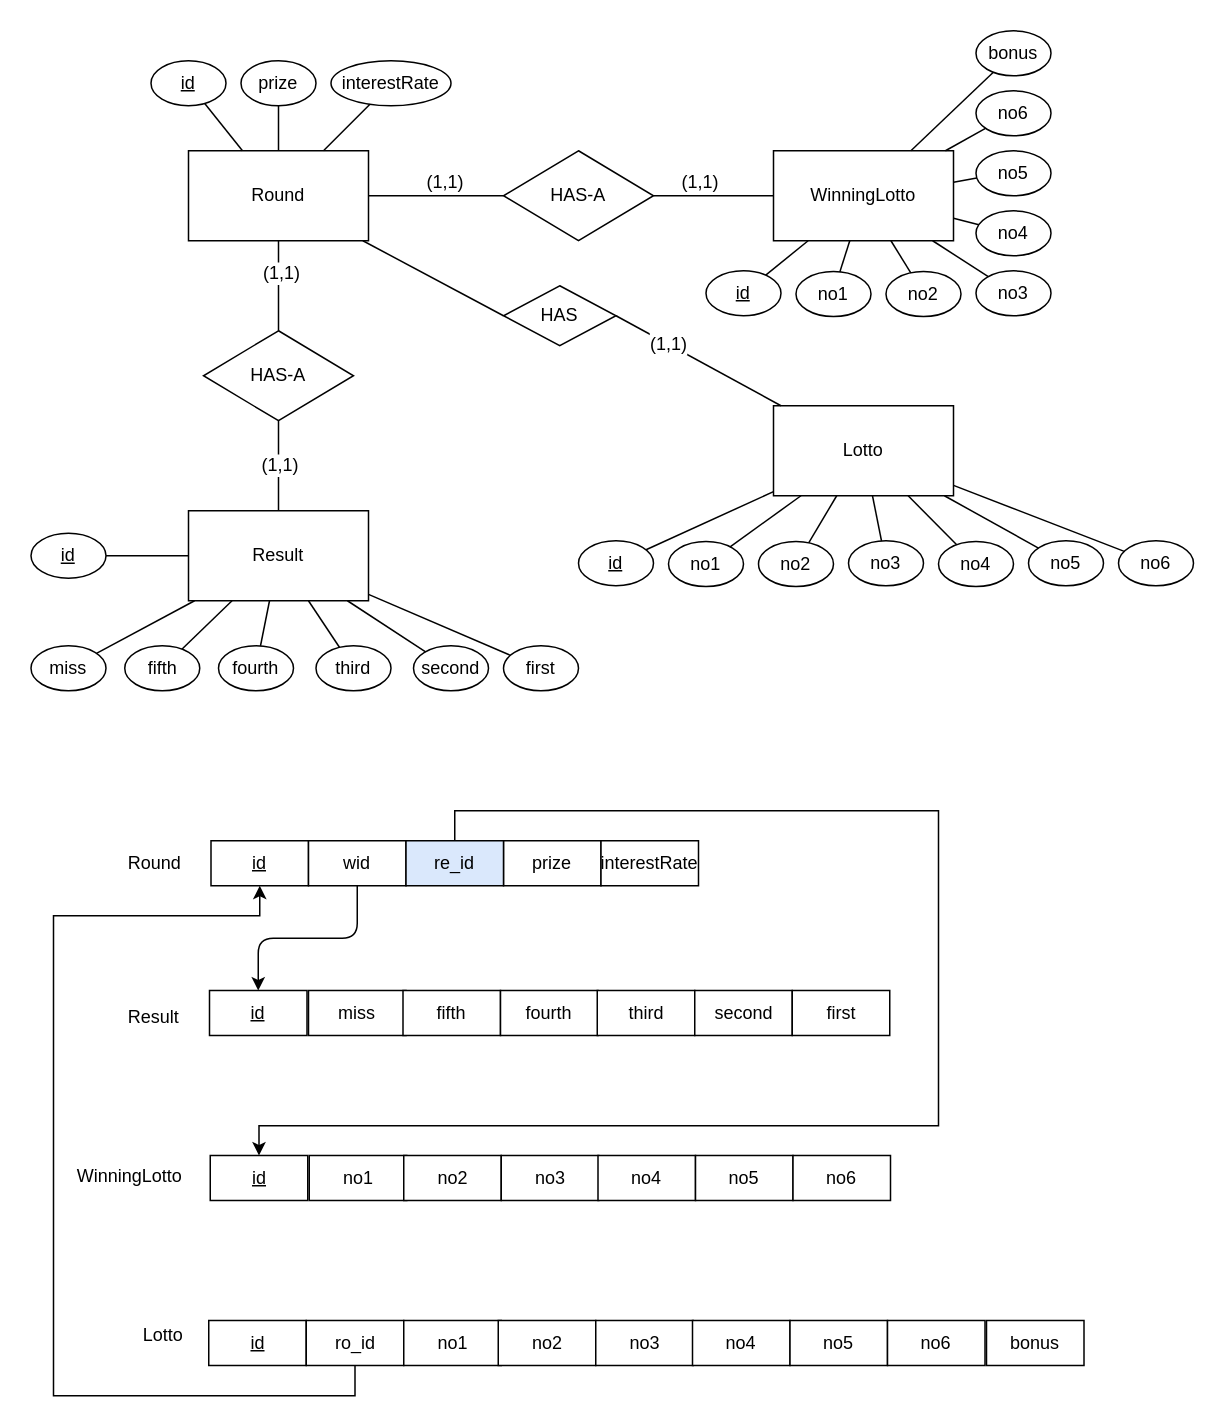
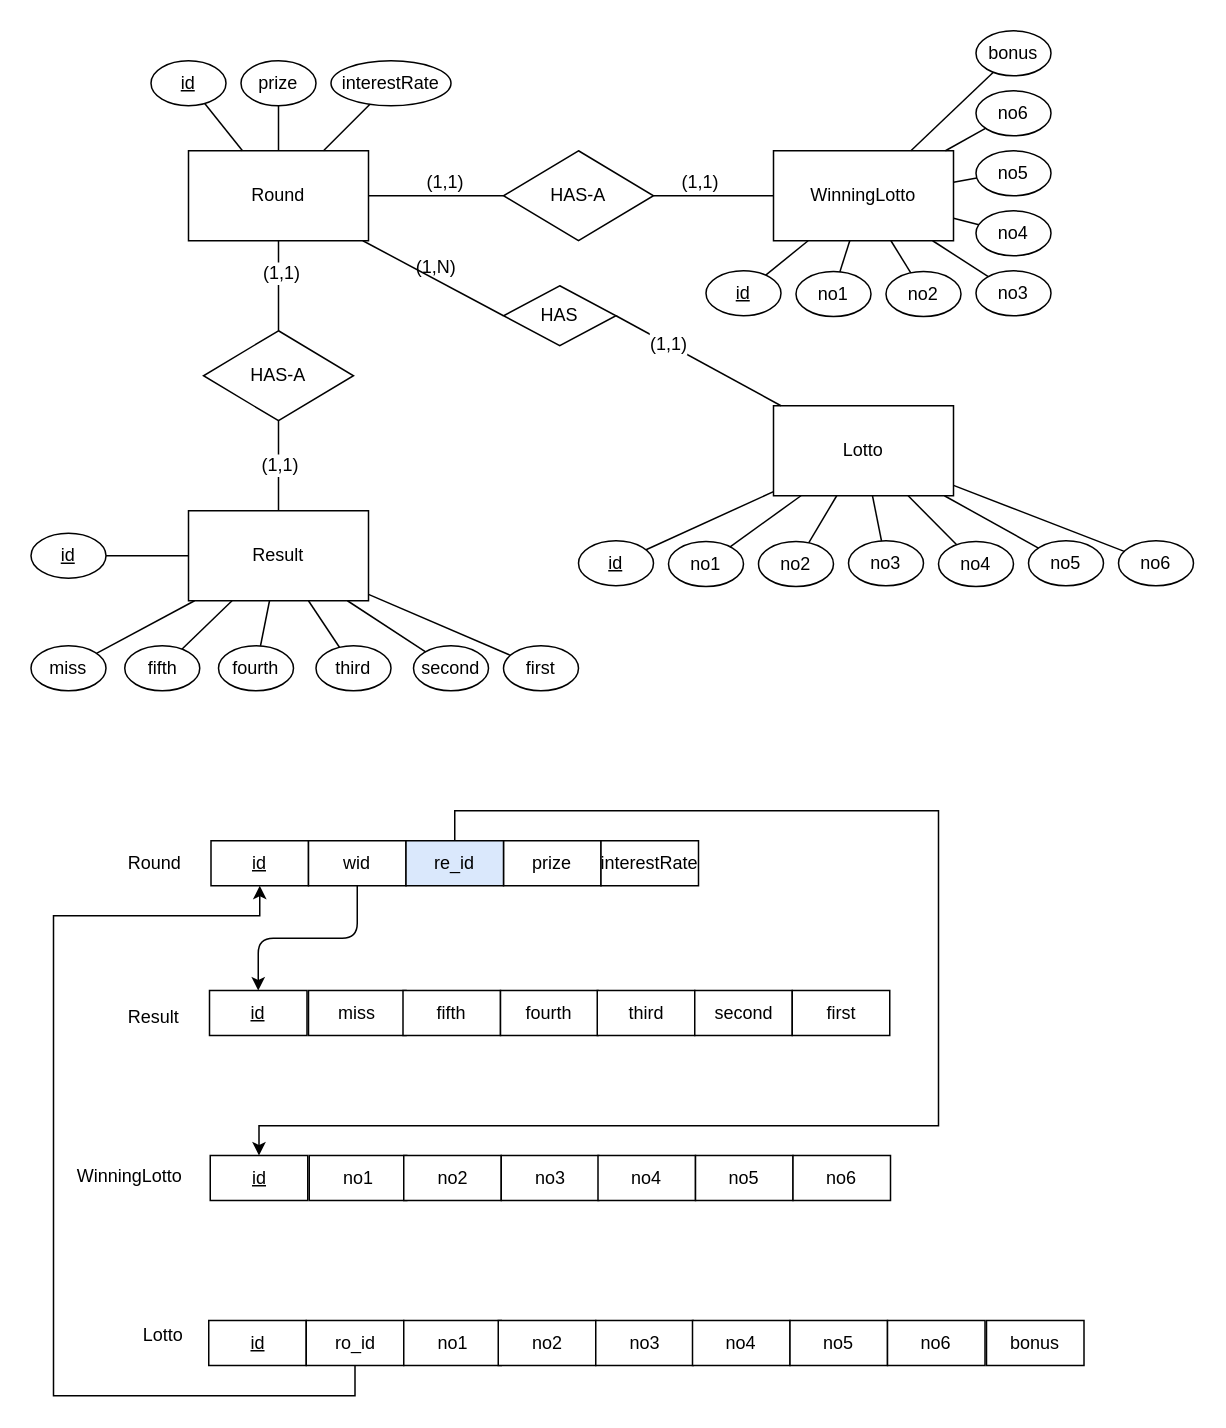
none -> (443, 268)
